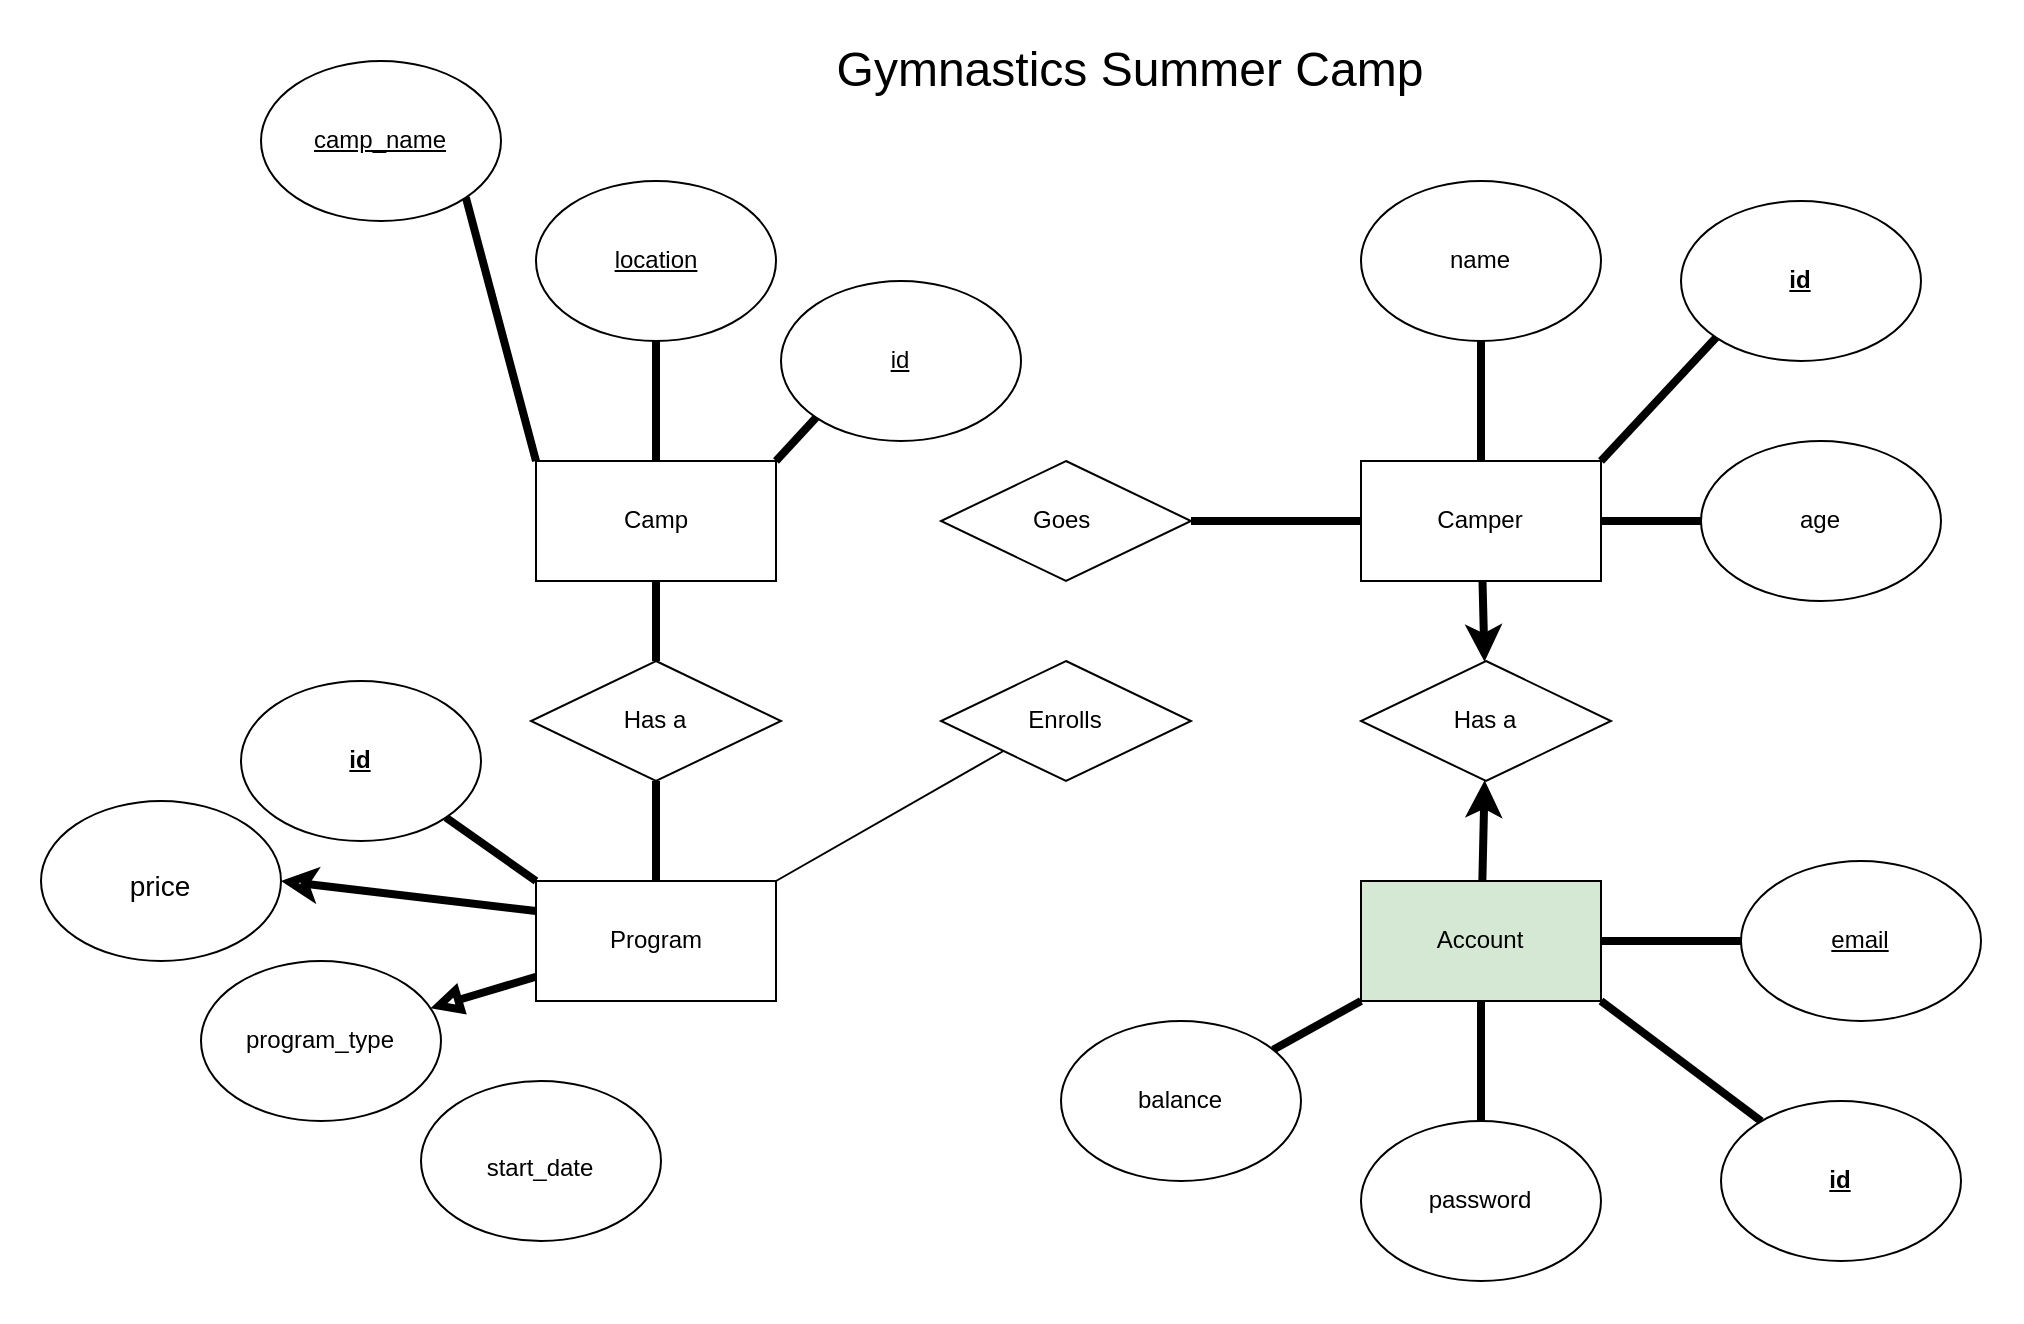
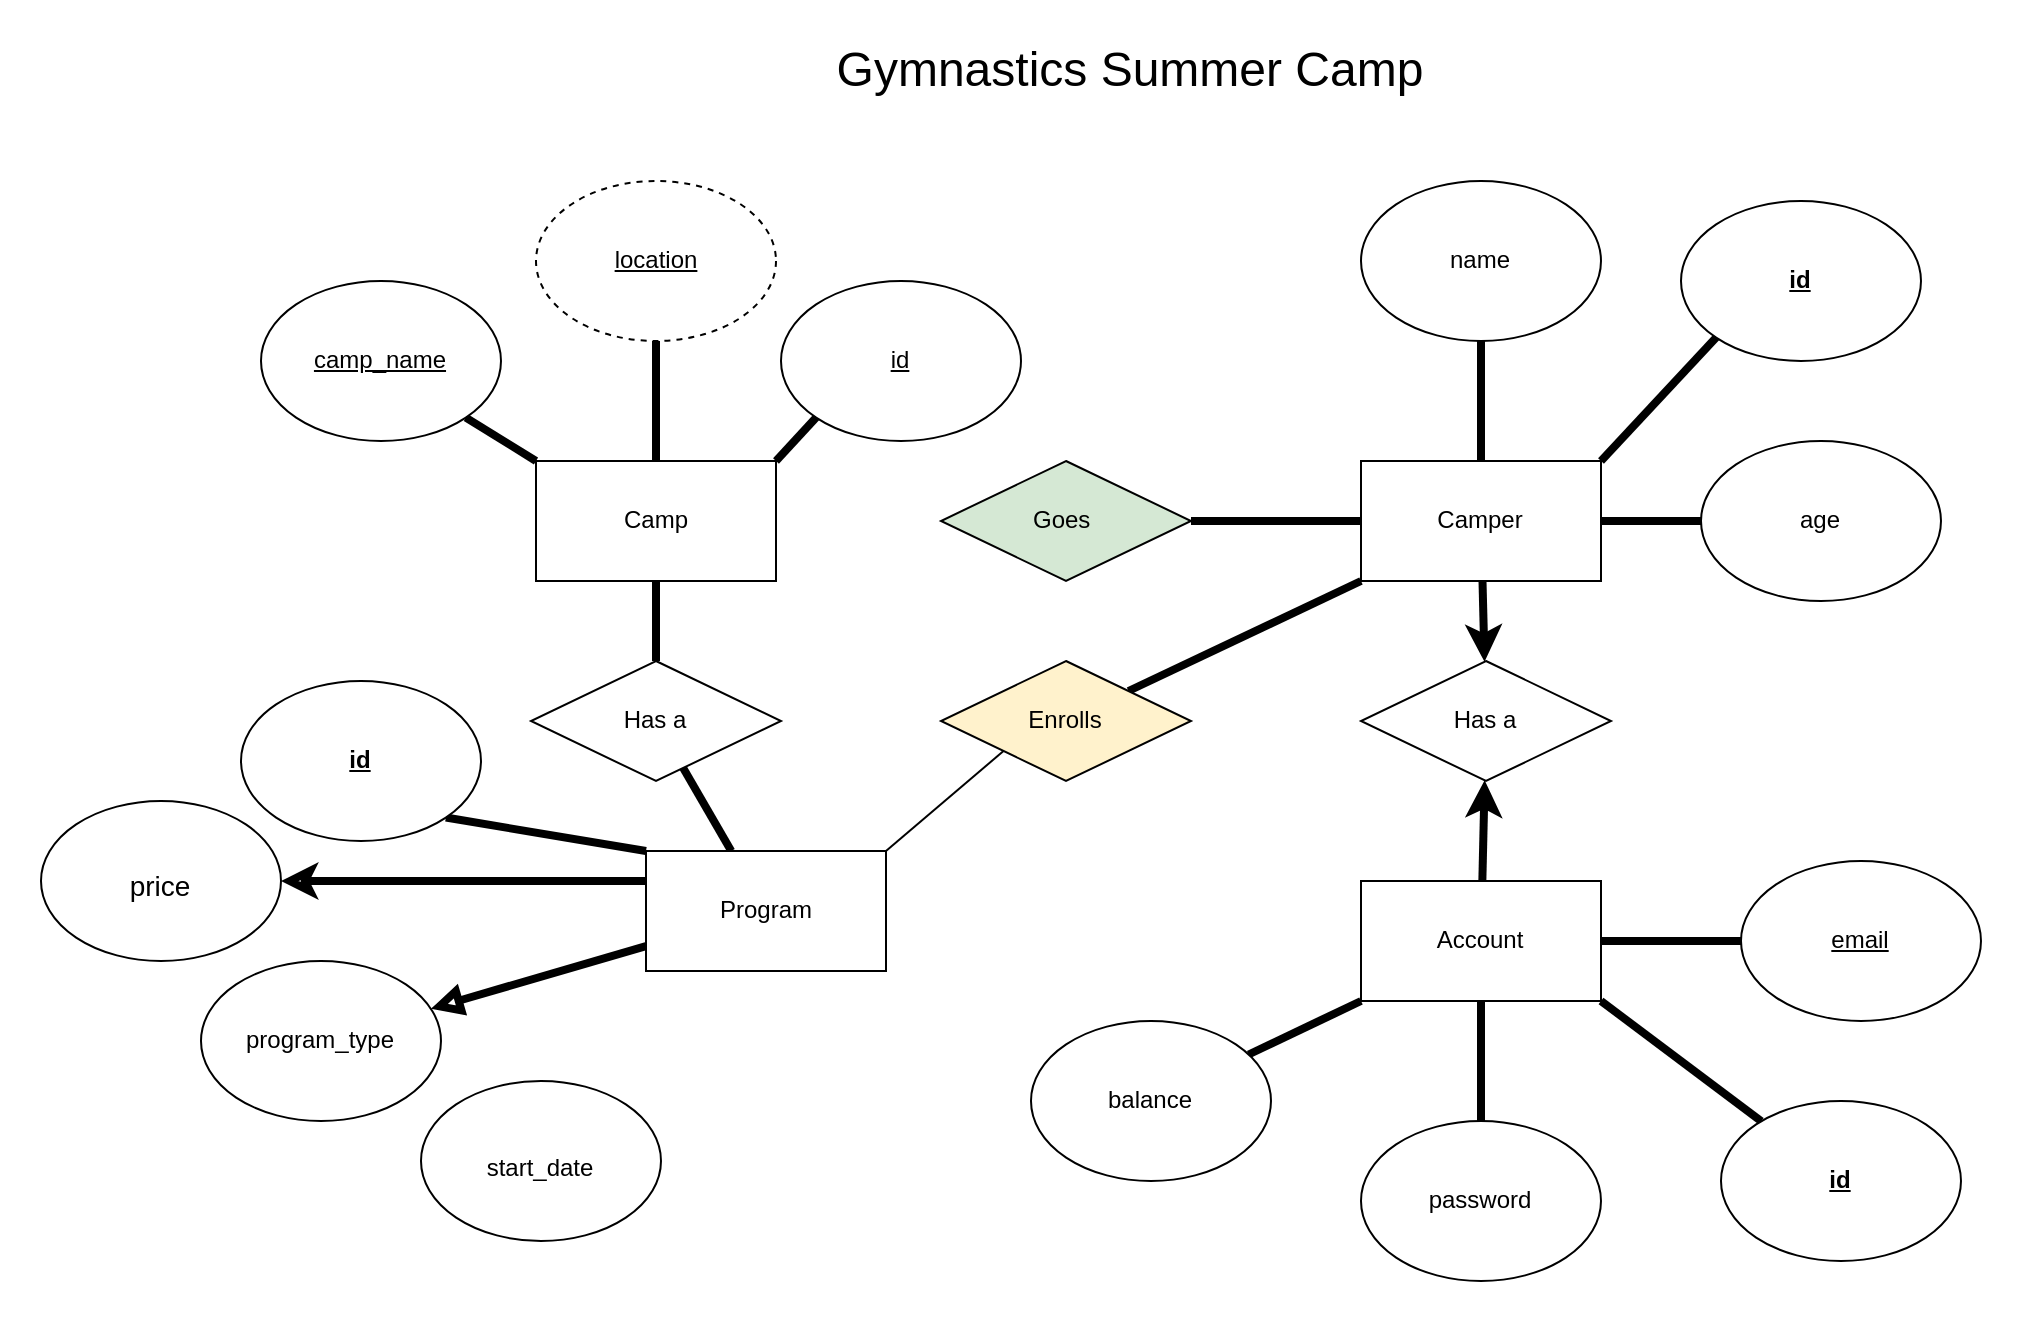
(381, 141) -> (381, 361)
(656, 261) -> (656, 261)
(1066, 521) -> (1066, 521)
none -> (1245, 636)
(1066, 721) -> (1066, 721)
(656, 941) -> (766, 911)
(1481, 941) -> (1481, 941)
(1181, 1101) -> (1151, 1101)
